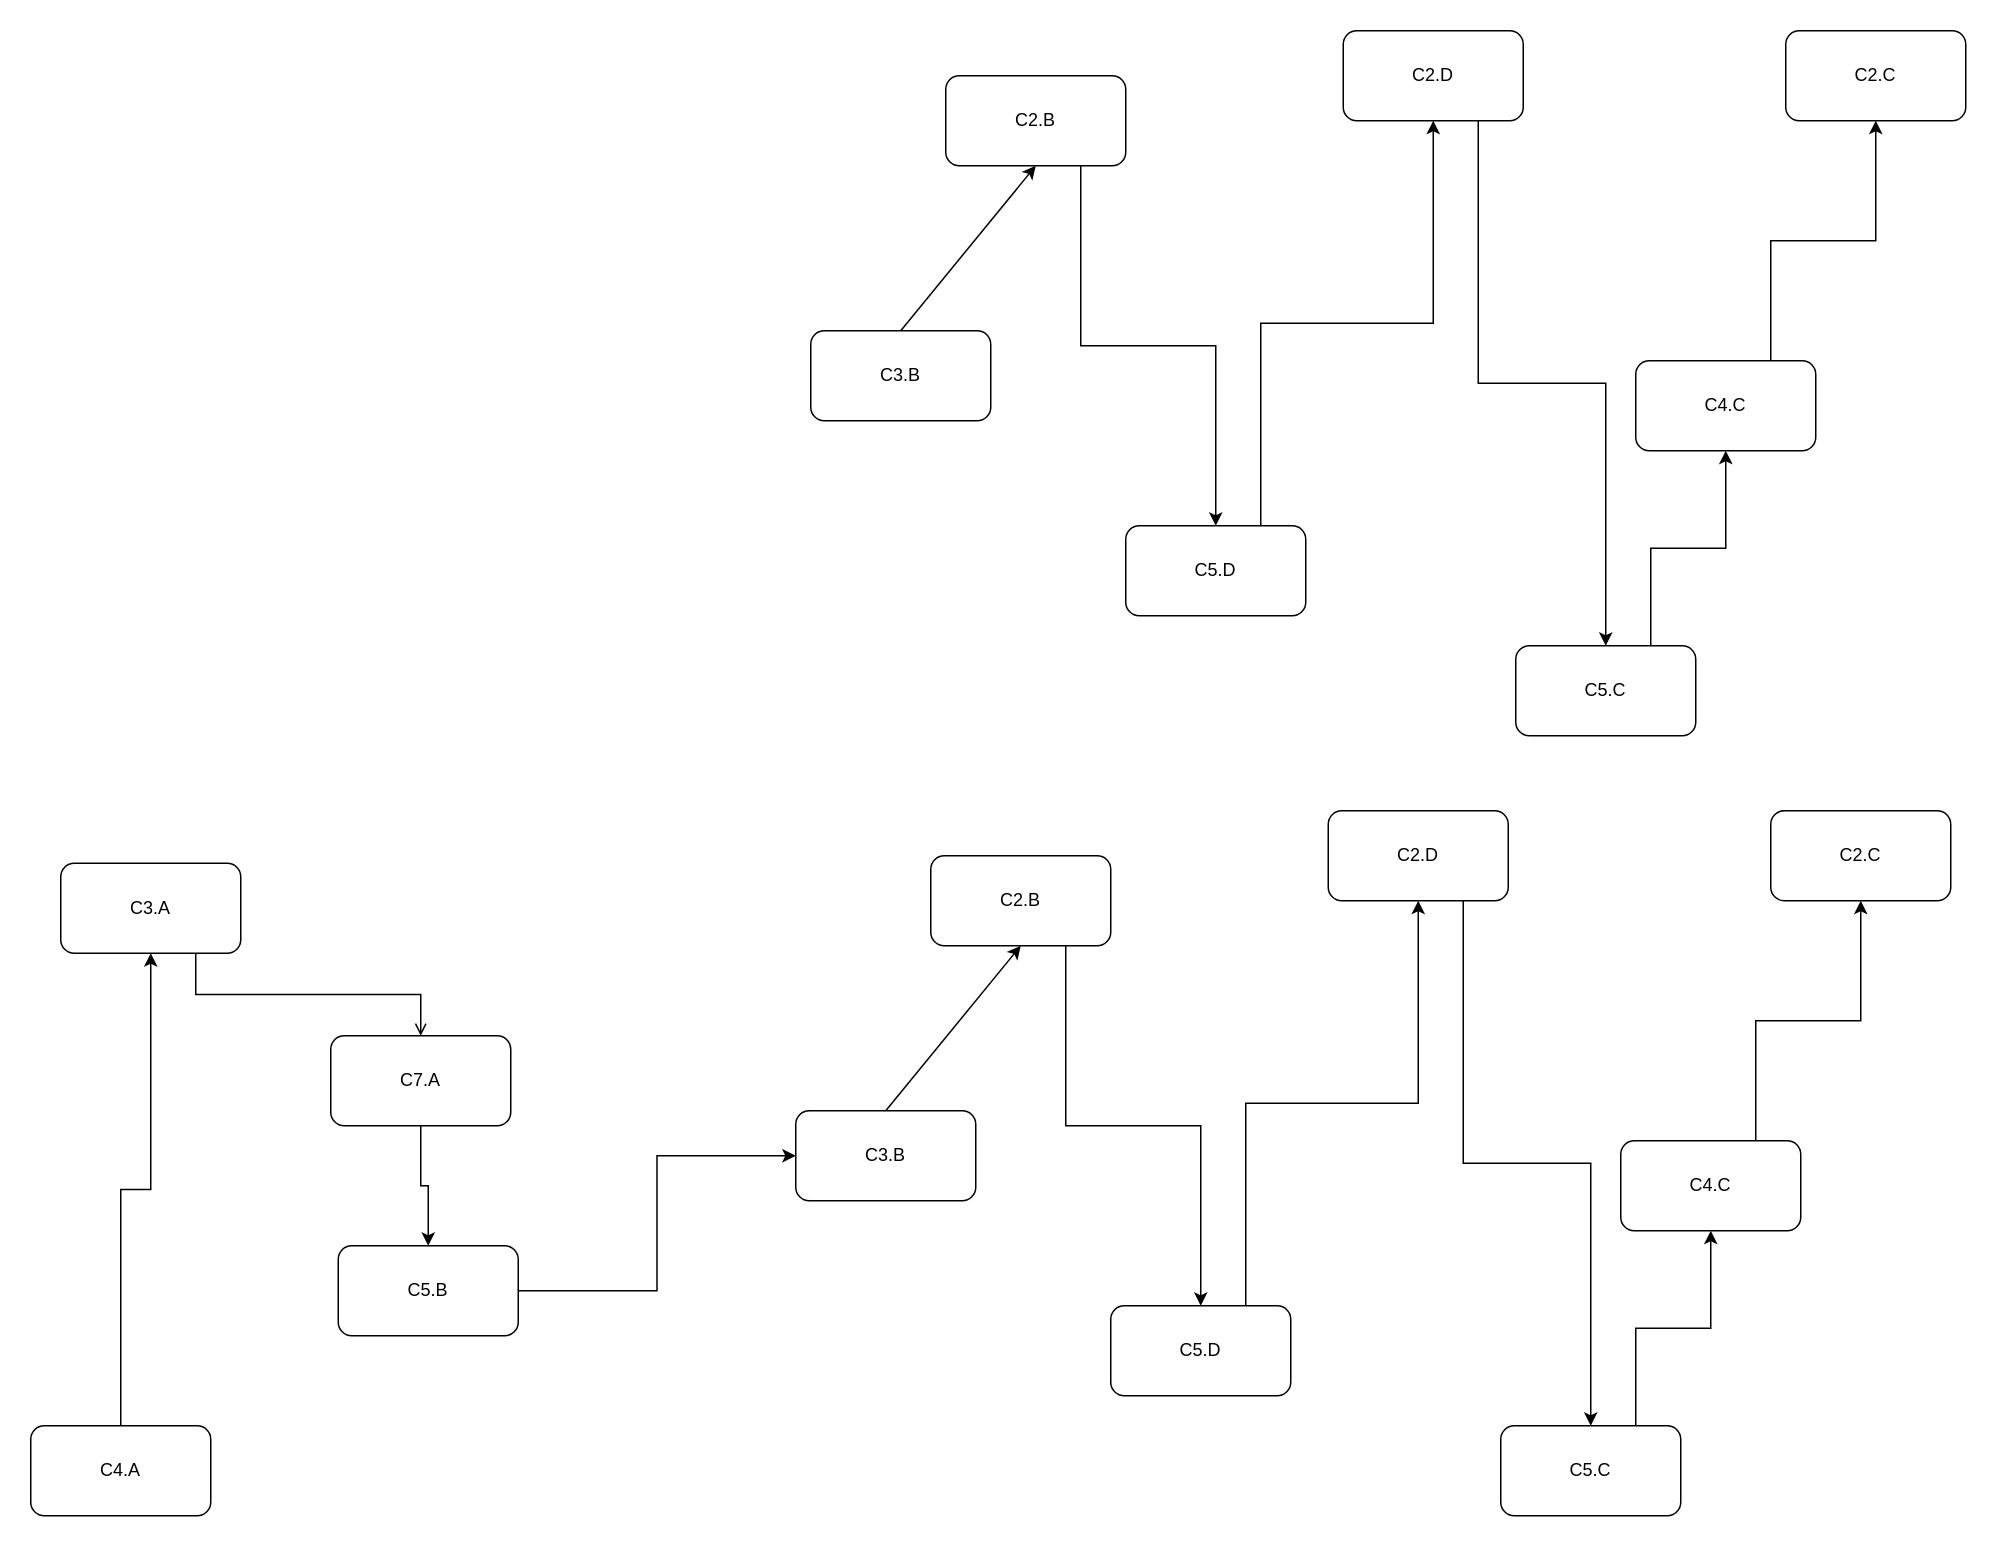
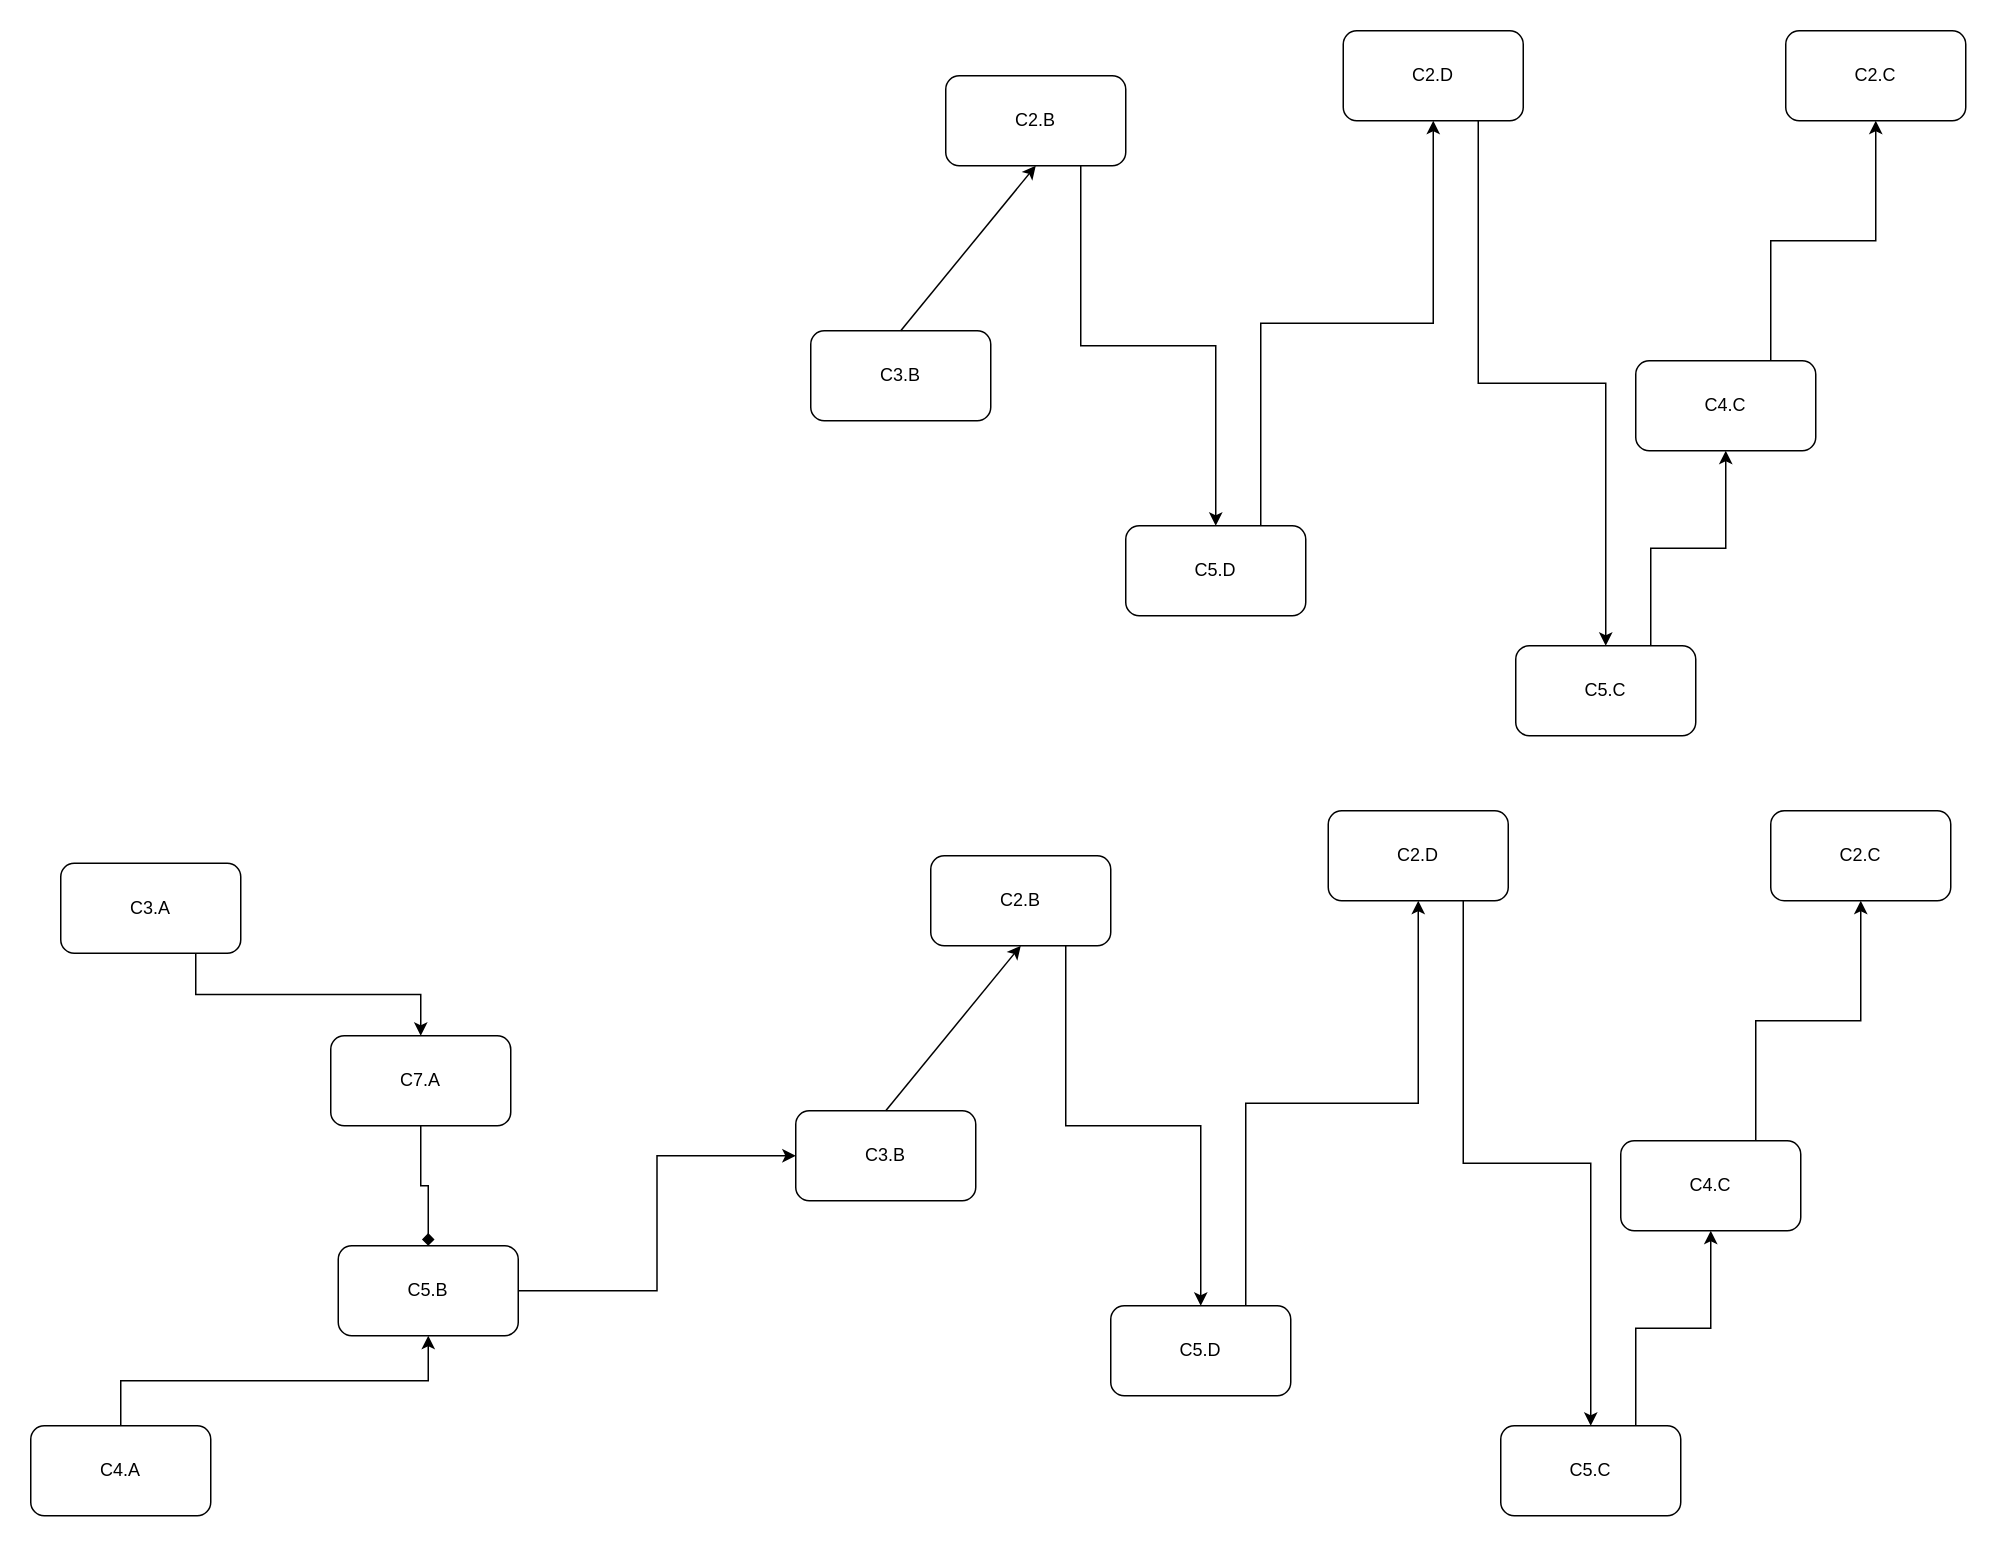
(421, 1026) -> (421, 1024)
(151, 1188) -> (291, 1381)
(428, 1234) -> (428, 1233)
